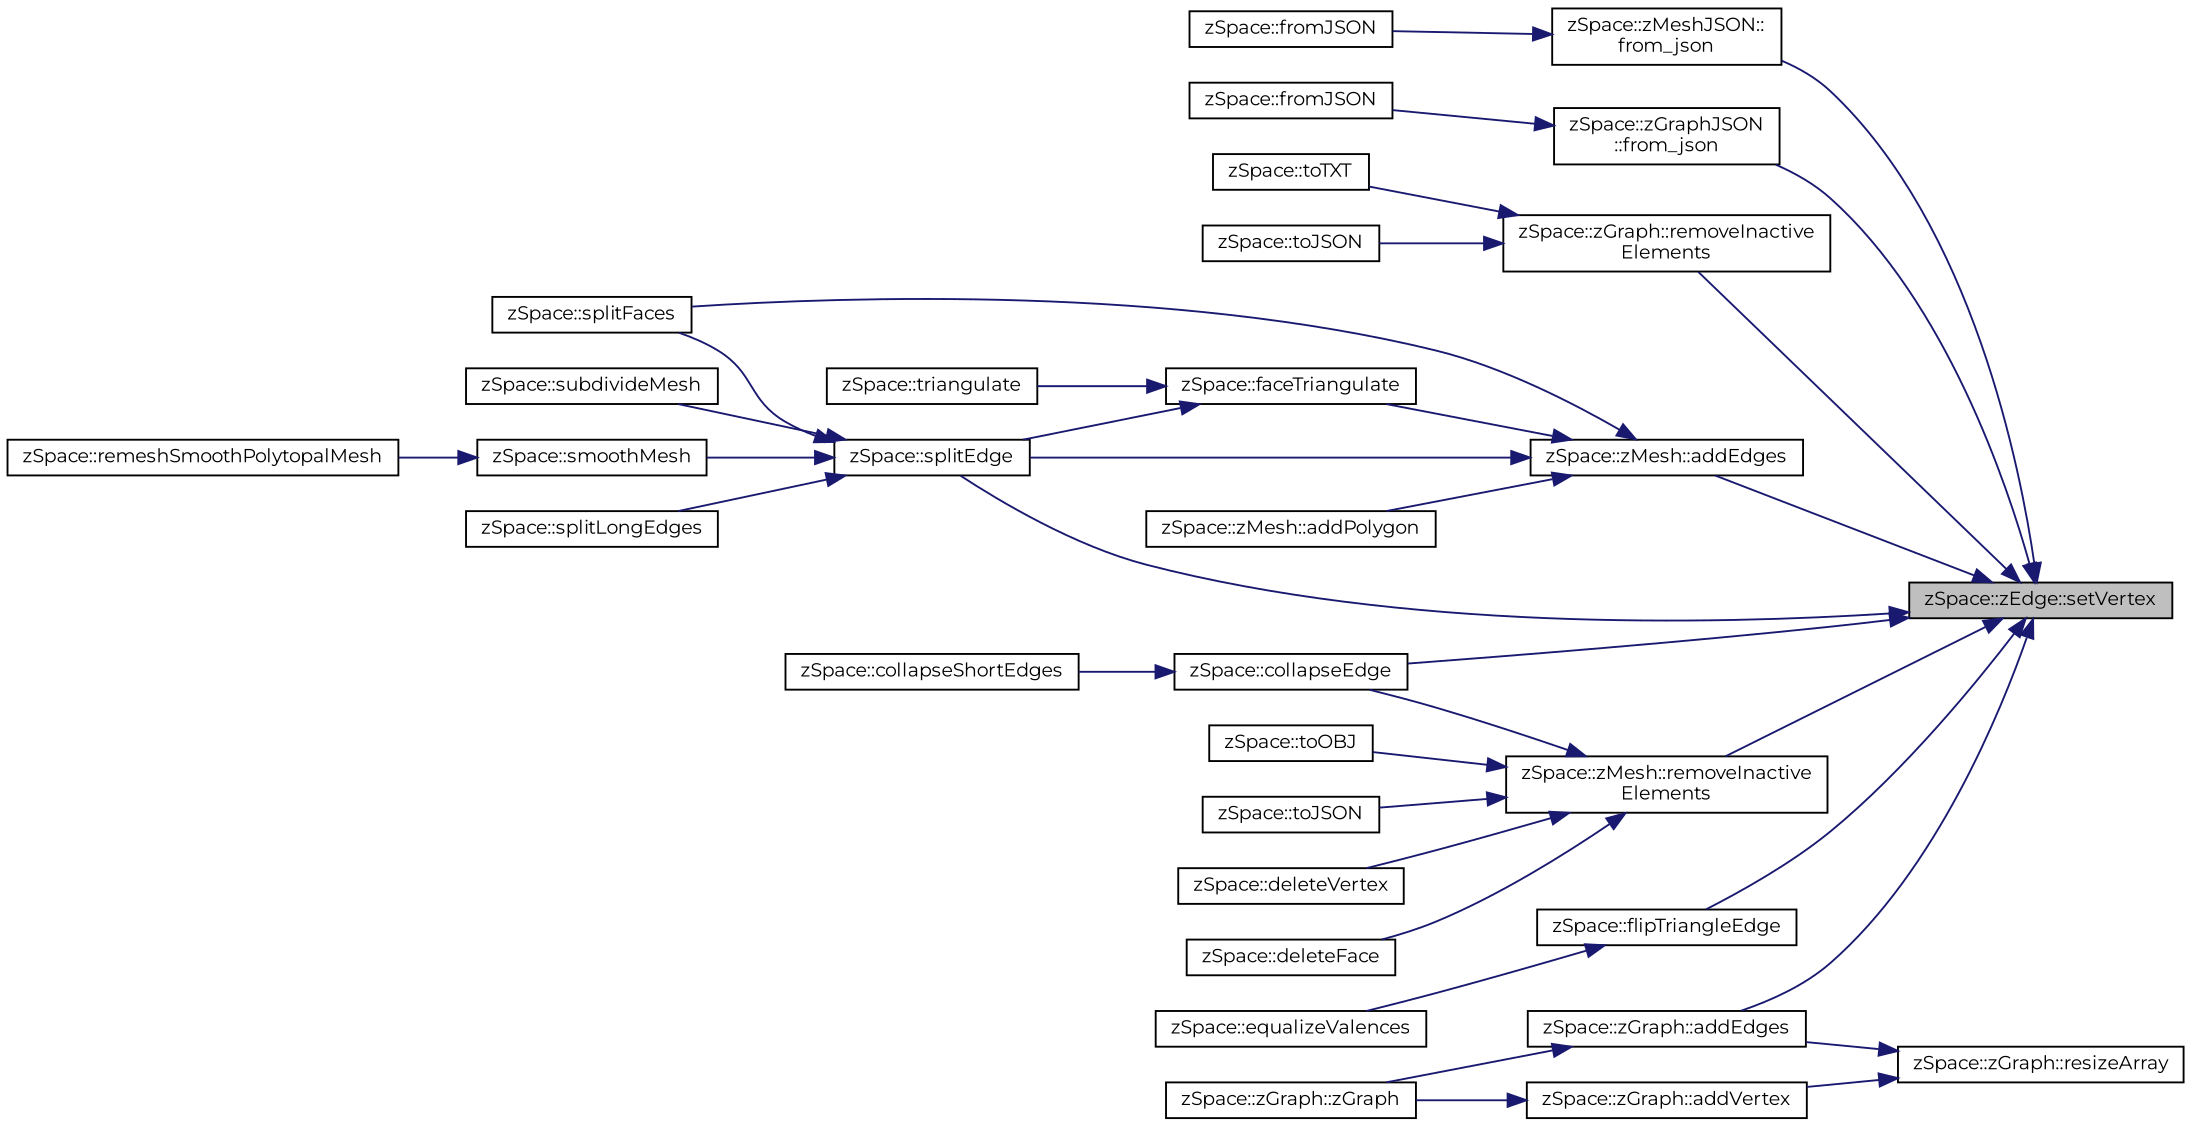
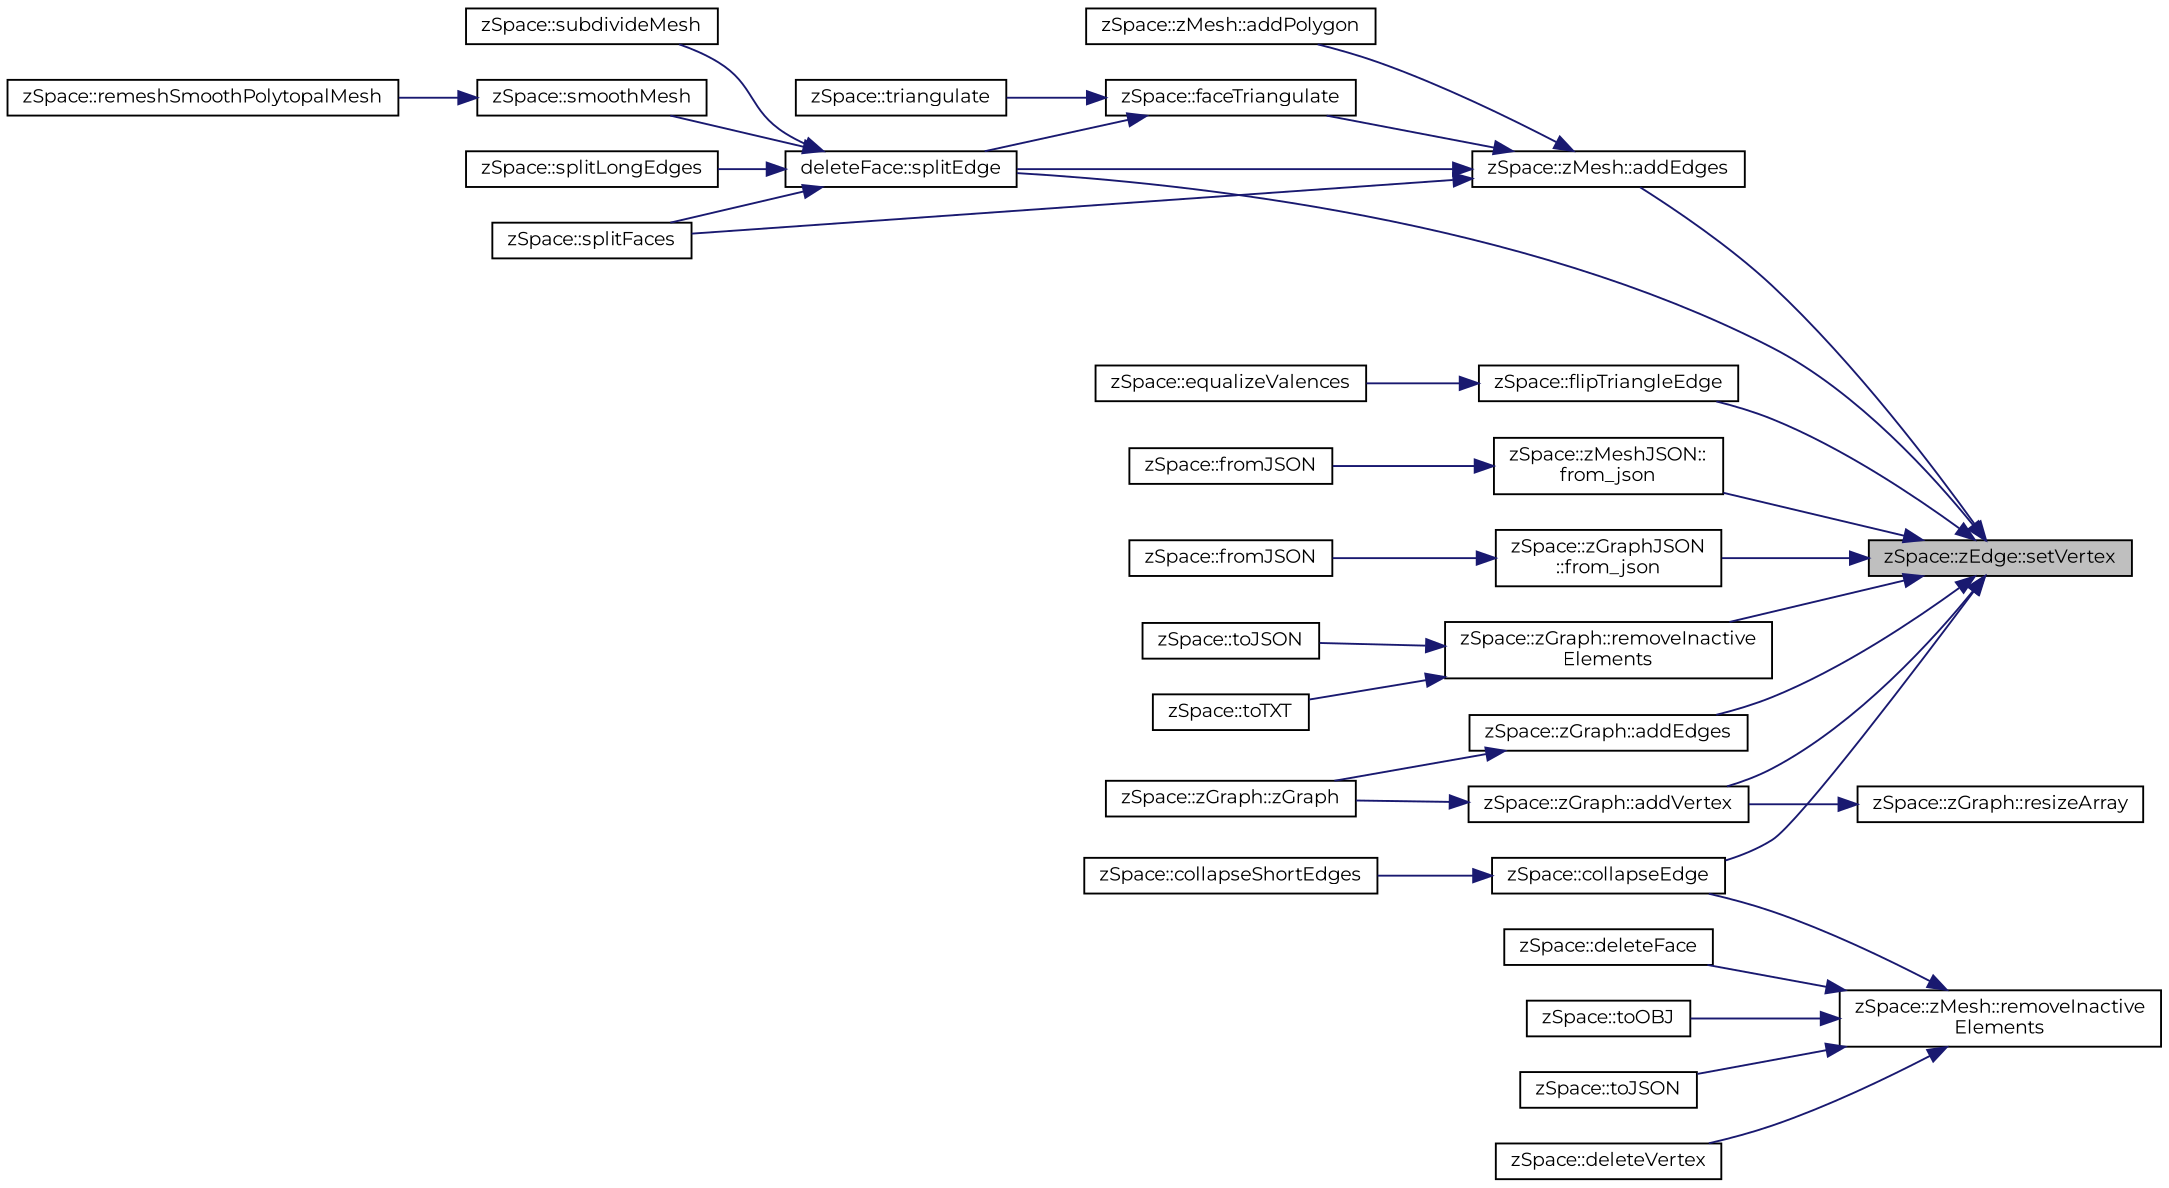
(932, 458) -> (901, 169)
(1855, 692) -> (1863, 705)
(1842, 1046) -> none
